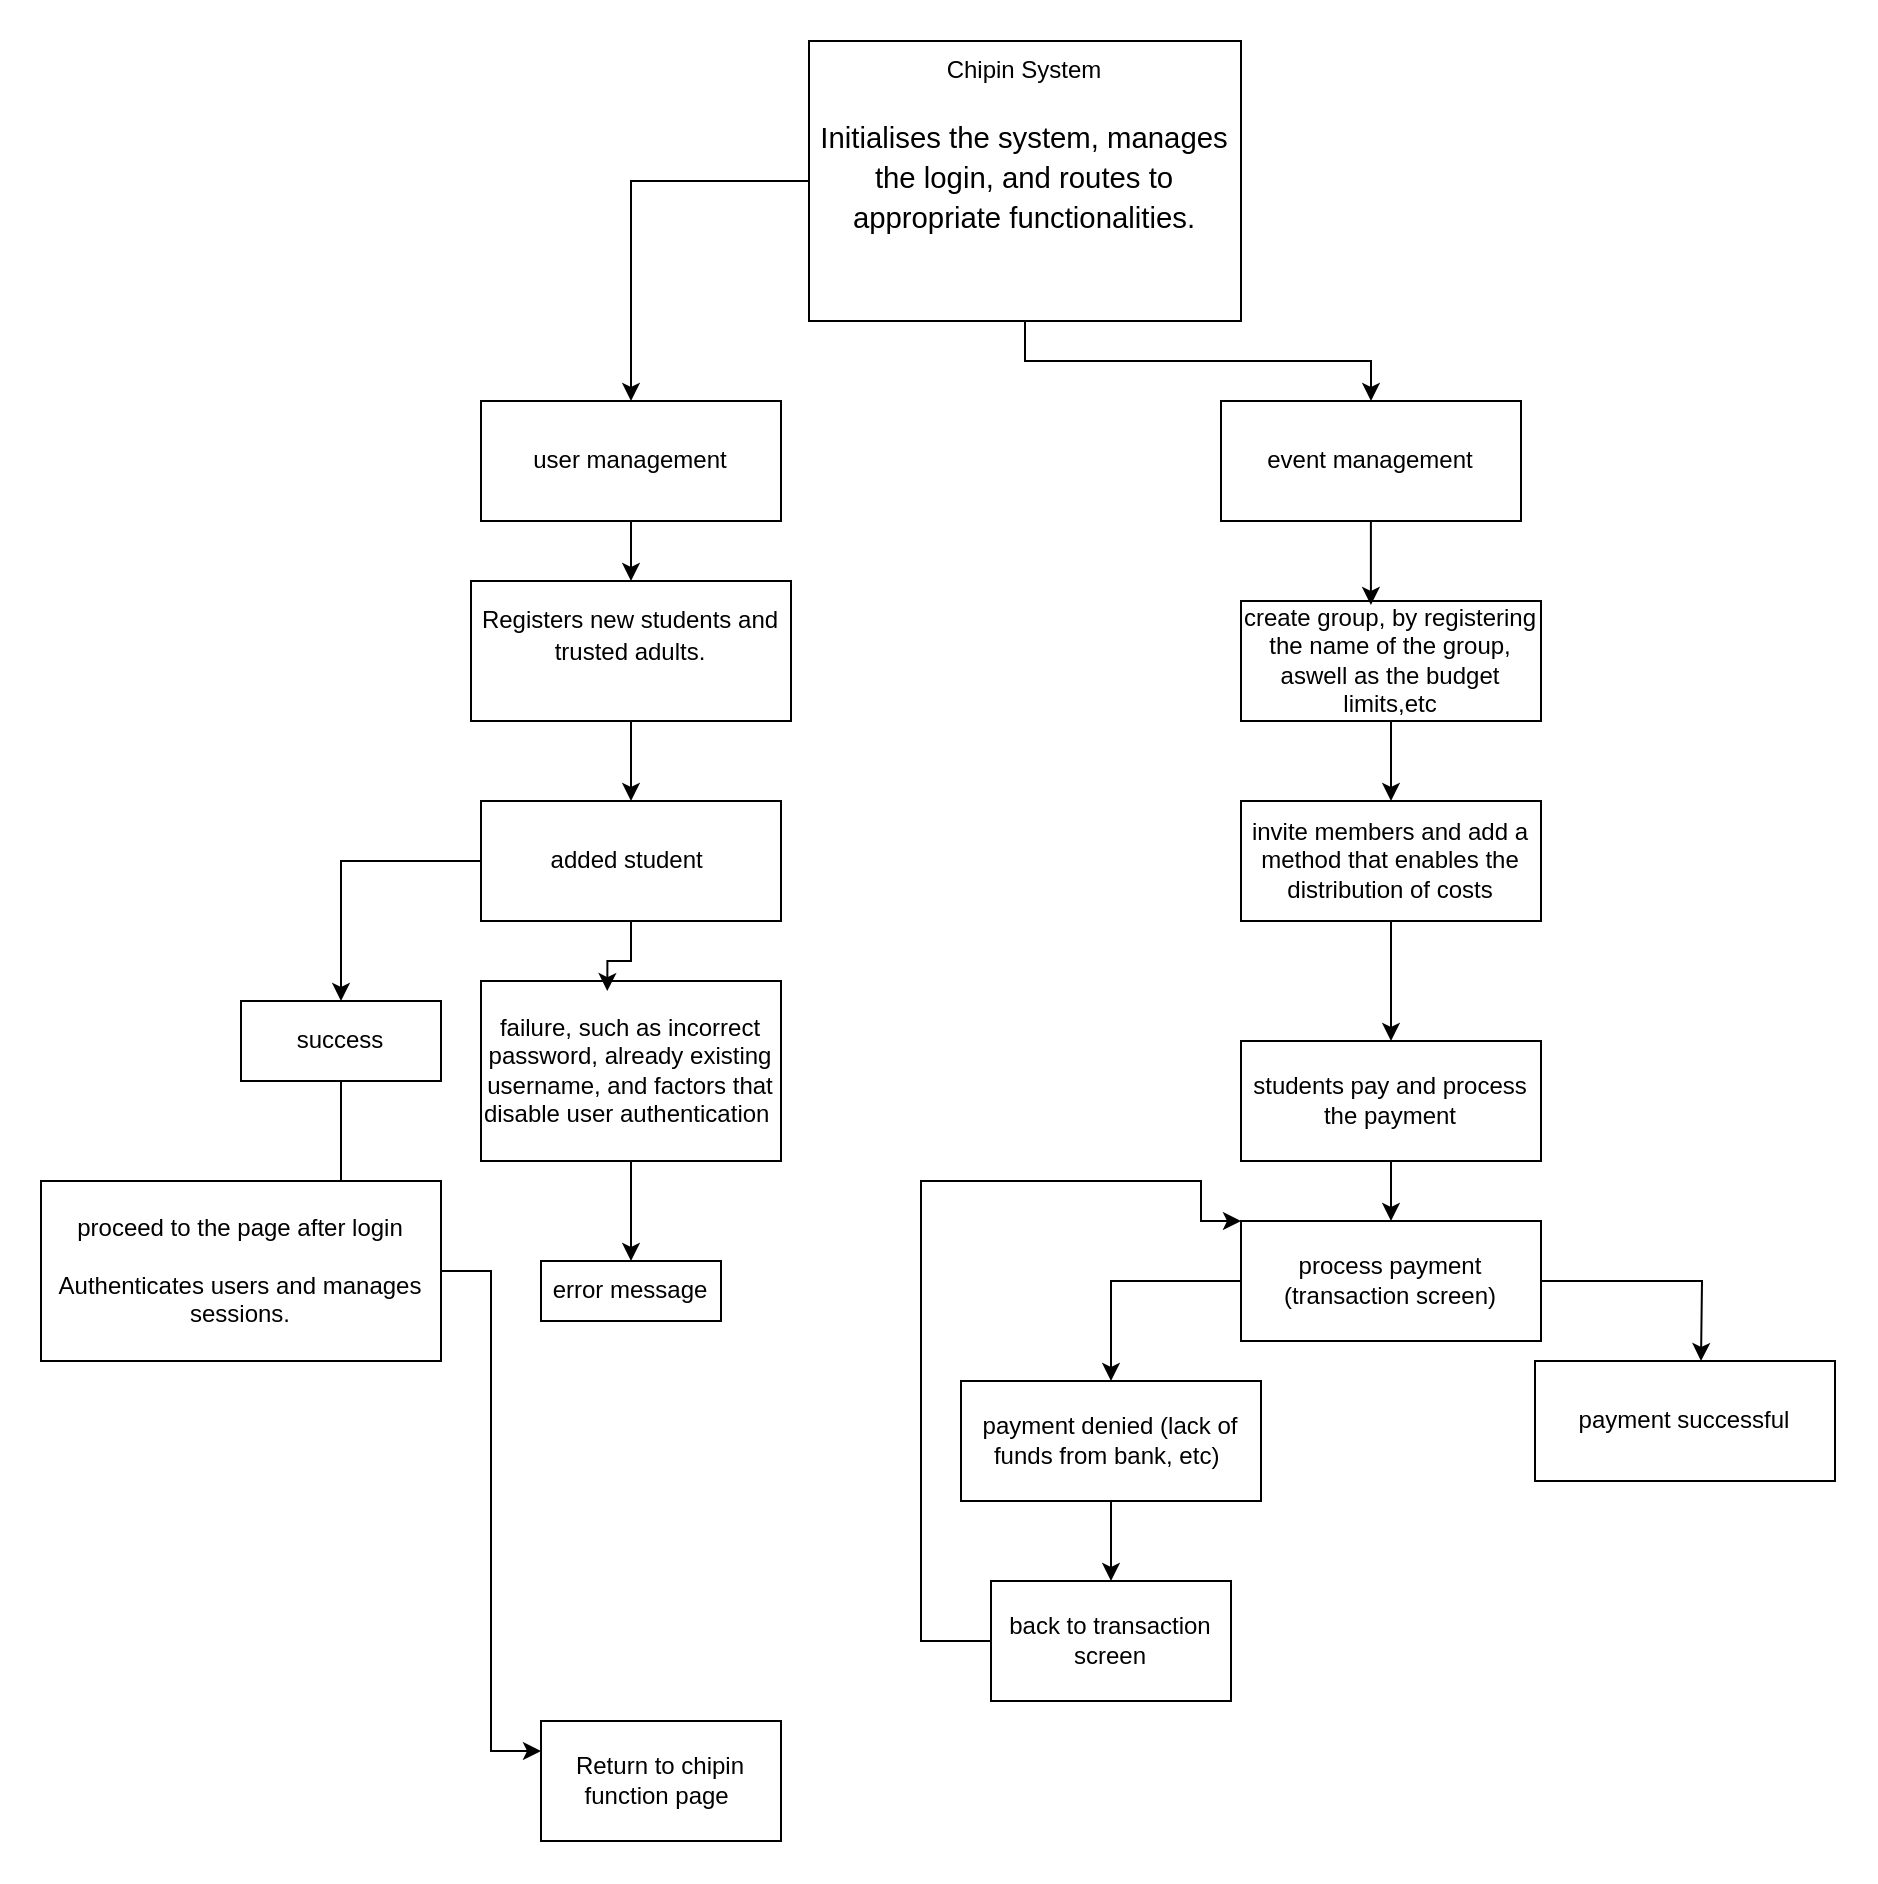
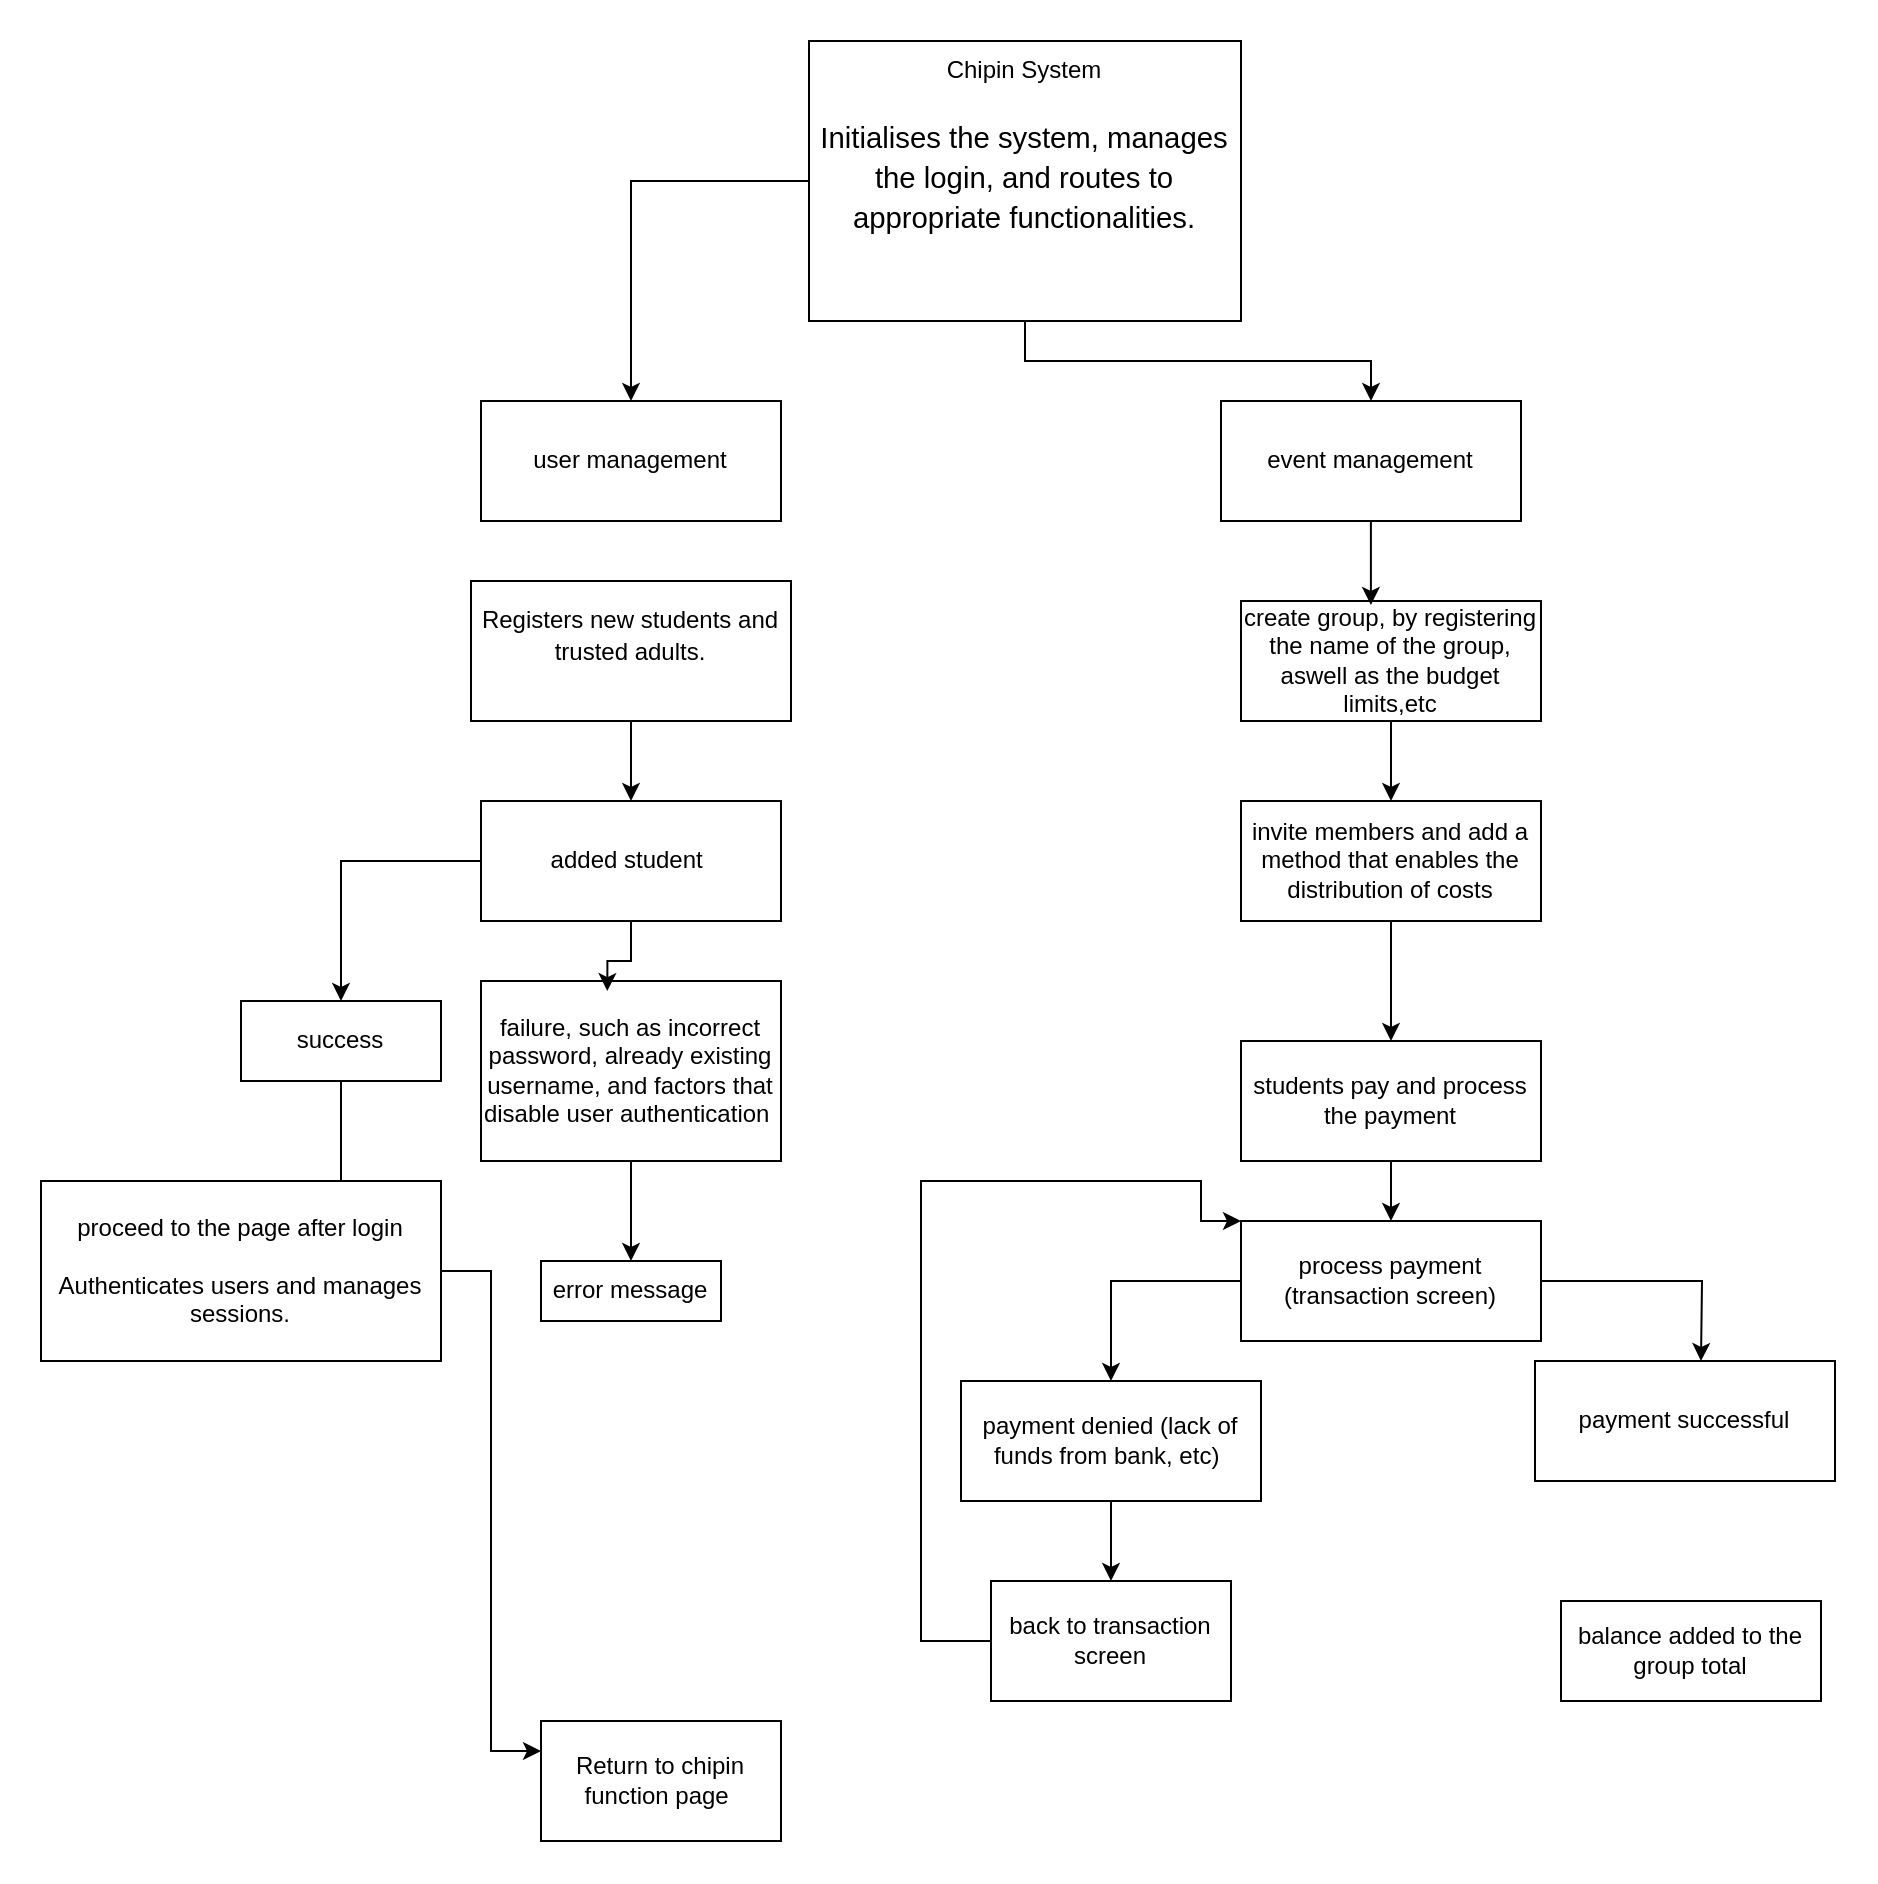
(631, 558) -> none
none -> (1691, 1651)
